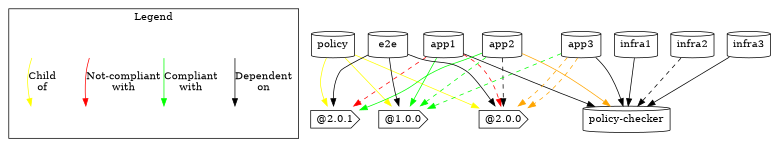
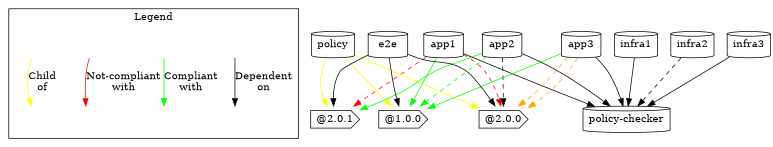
(560, 73) -> (560, 73)
(498, 80) -> (498, 80)
